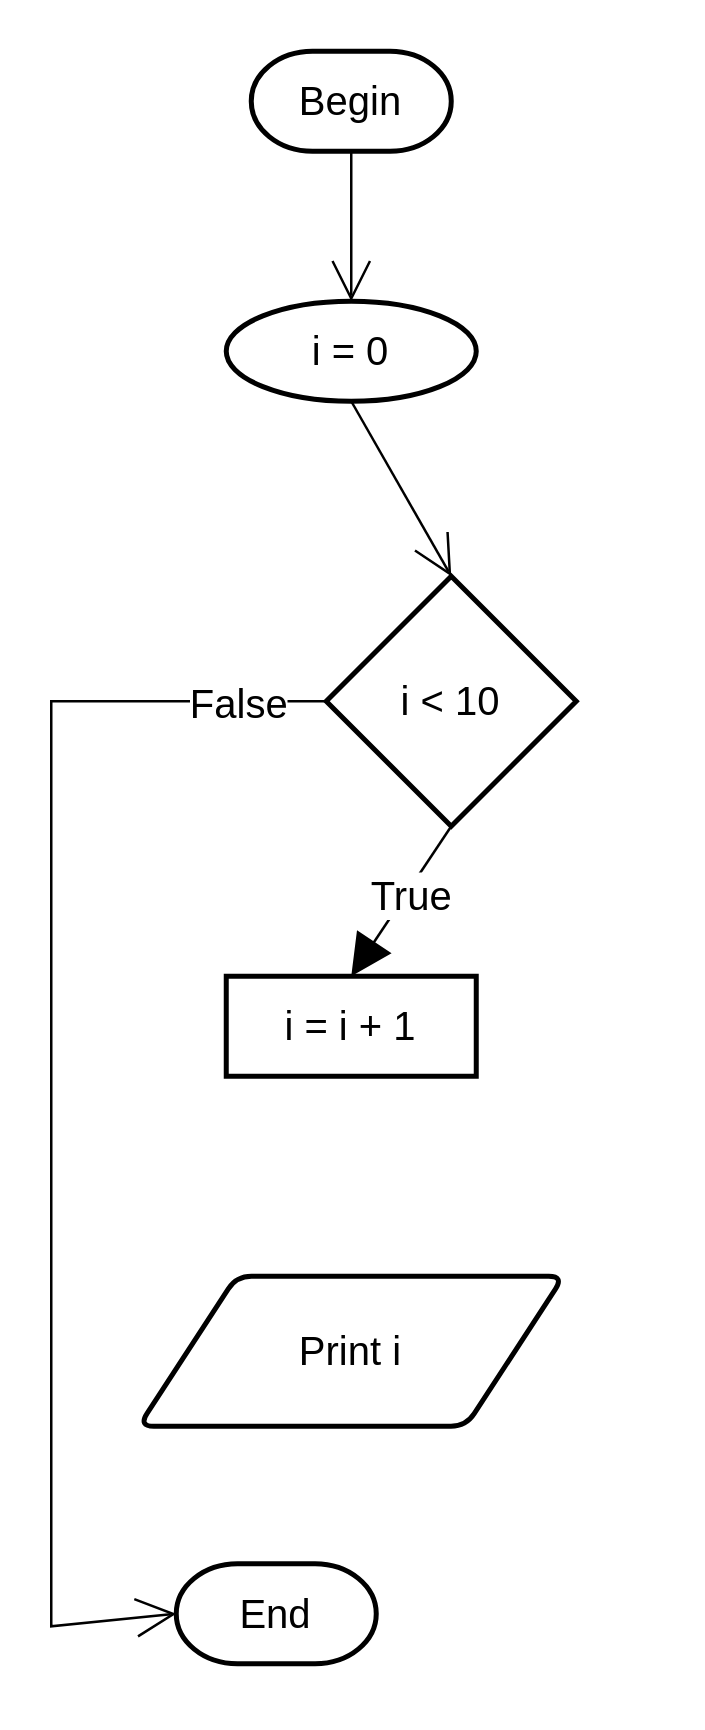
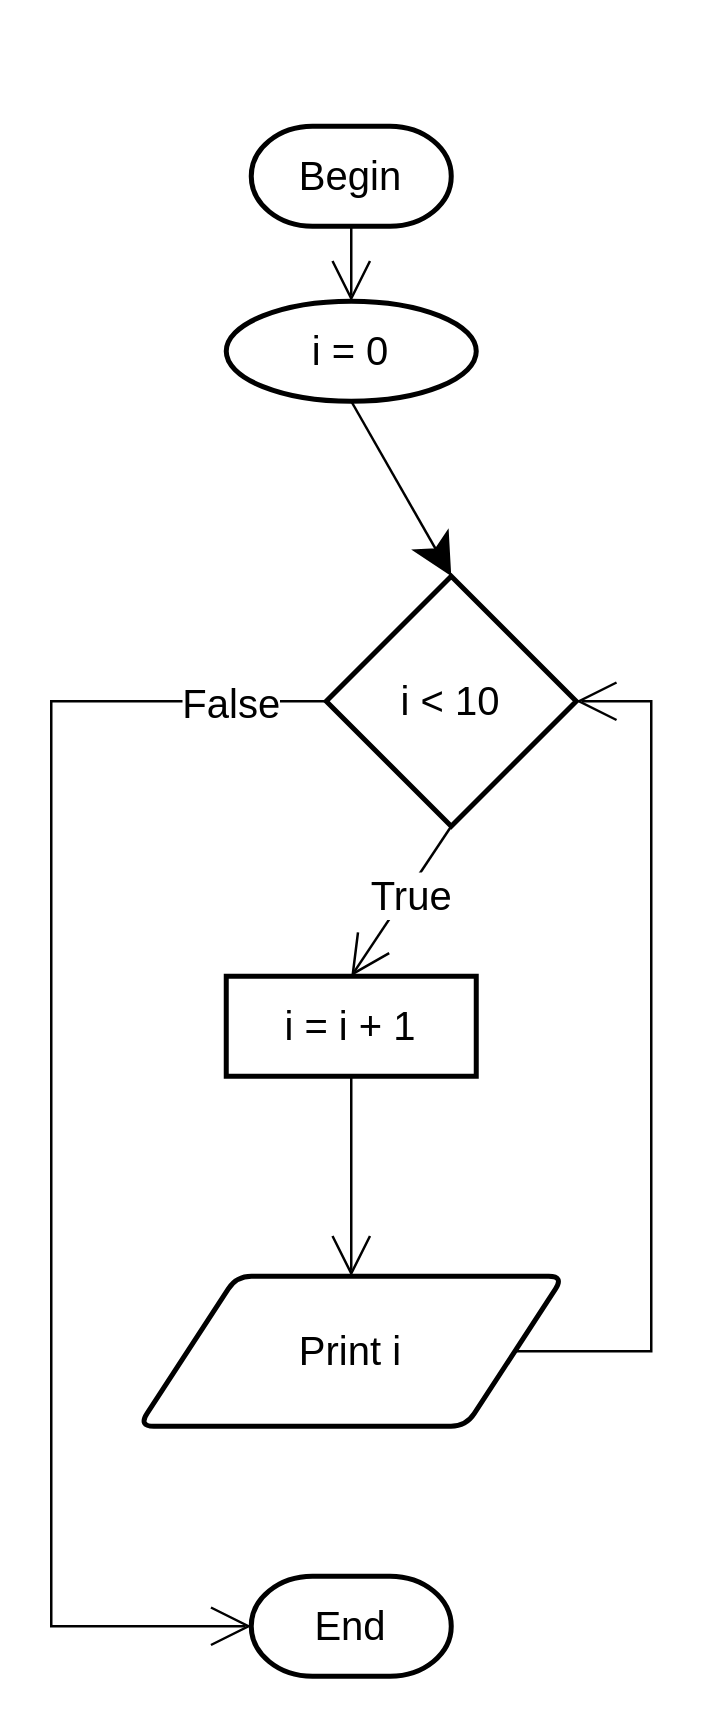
(351, 101) -> (351, 176)
(440, 557) -> (435, 548)
(374, 942) -> (365, 956)
none -> (651, 1059)
none -> (351, 1173)
(276, 1614) -> (351, 1626)
